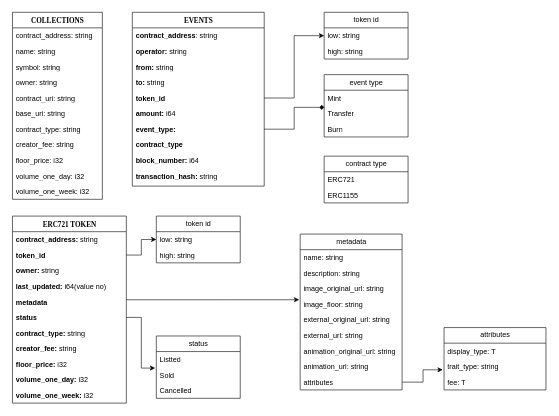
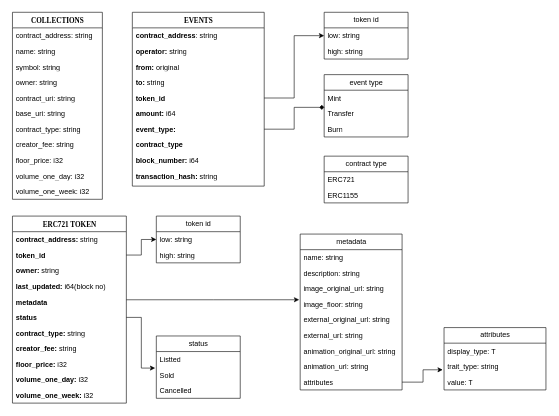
(157, 68) -> (159, 68)
(65, 287) -> (65, 287)
(458, 383) -> (461, 383)
